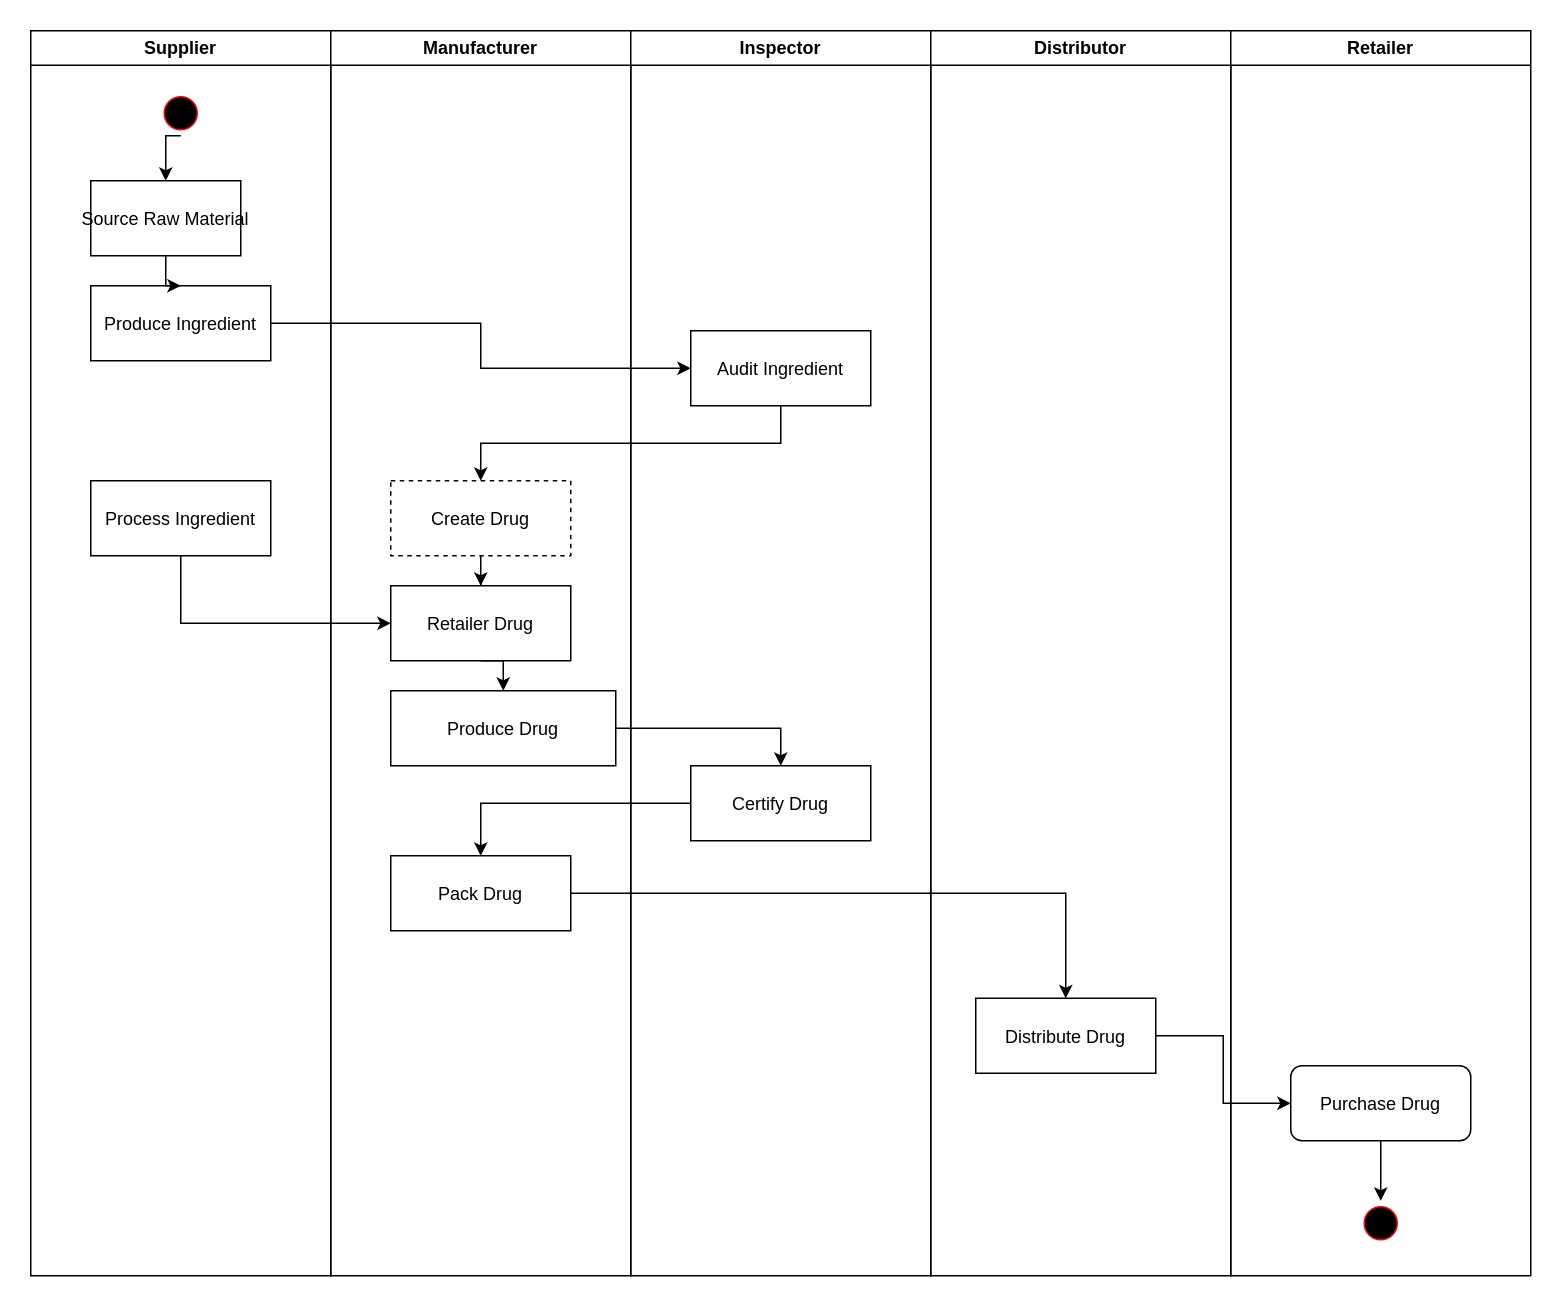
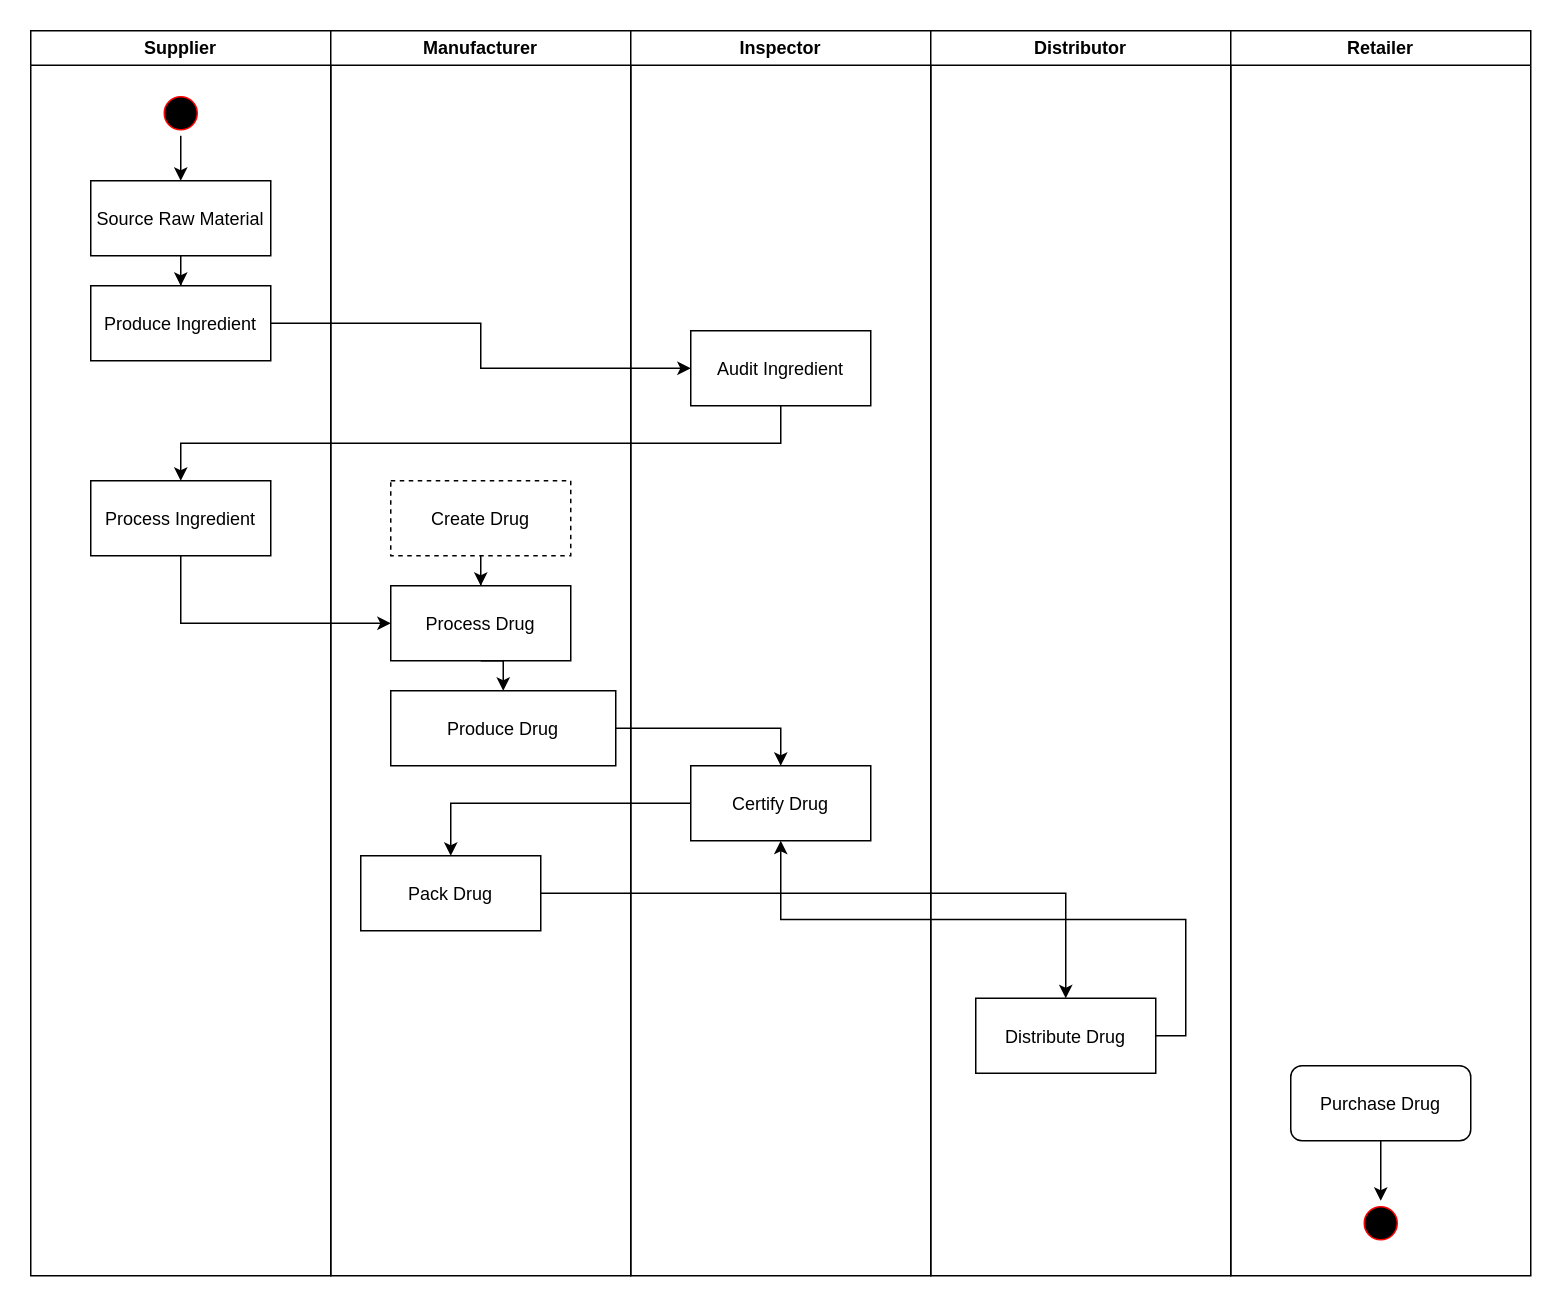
(166, 218) -> (181, 218)
(481, 456) -> (319, 443)
(480, 624) -> (480, 624)
(481, 893) -> (451, 893)
(1223, 1078) -> (1009, 920)
